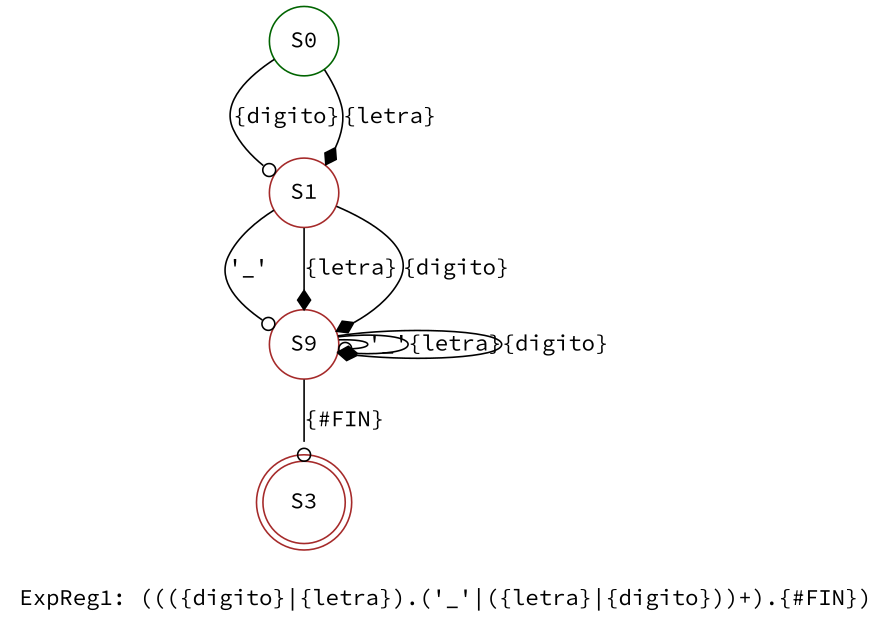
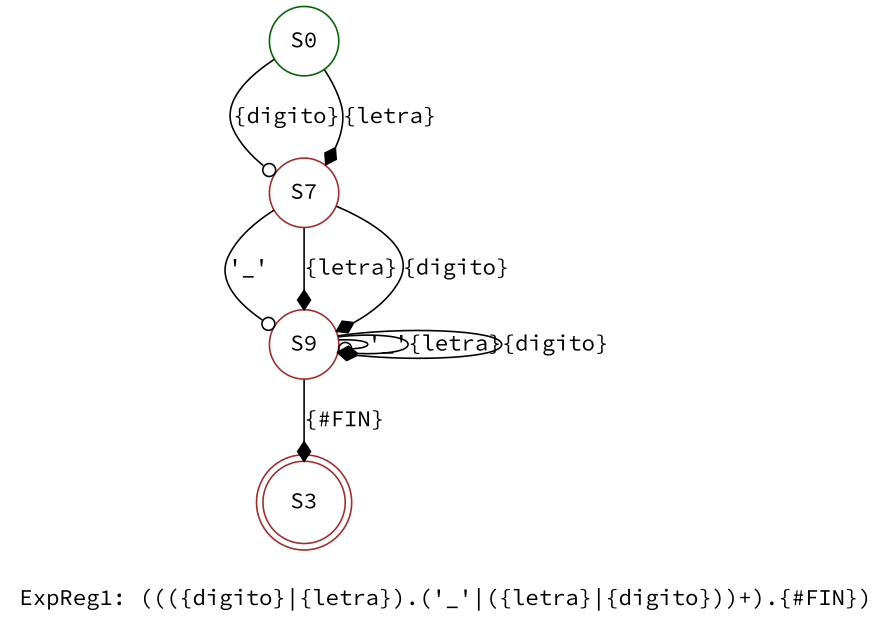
(304, 193) -> (304, 193)
(304, 411) -> (304, 411)
